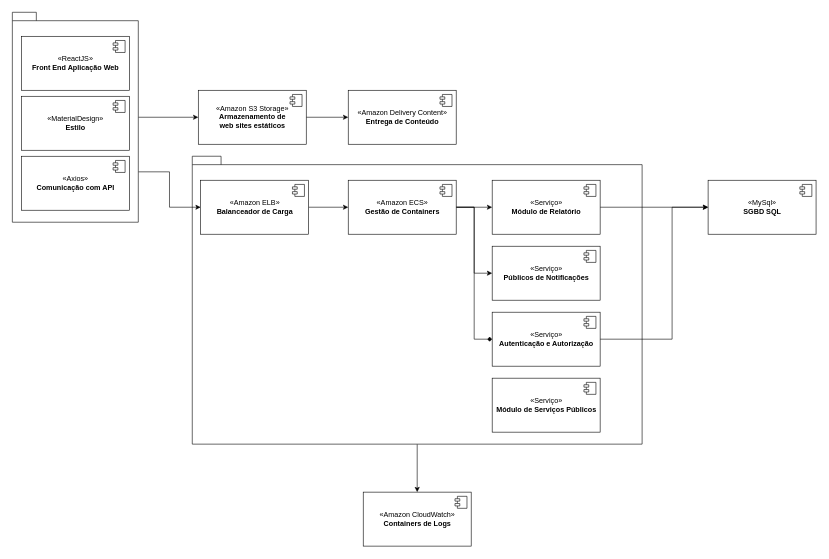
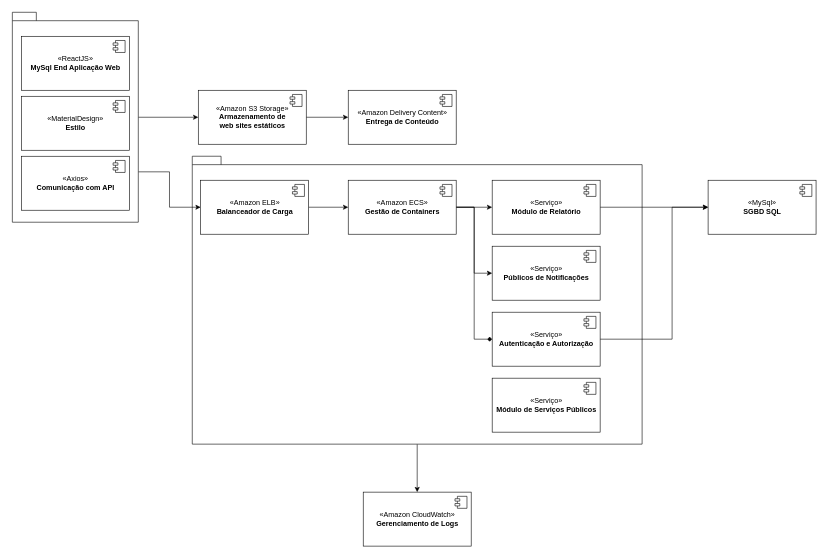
(76, 63) -> (76, 63)
(418, 519) -> (418, 519)
